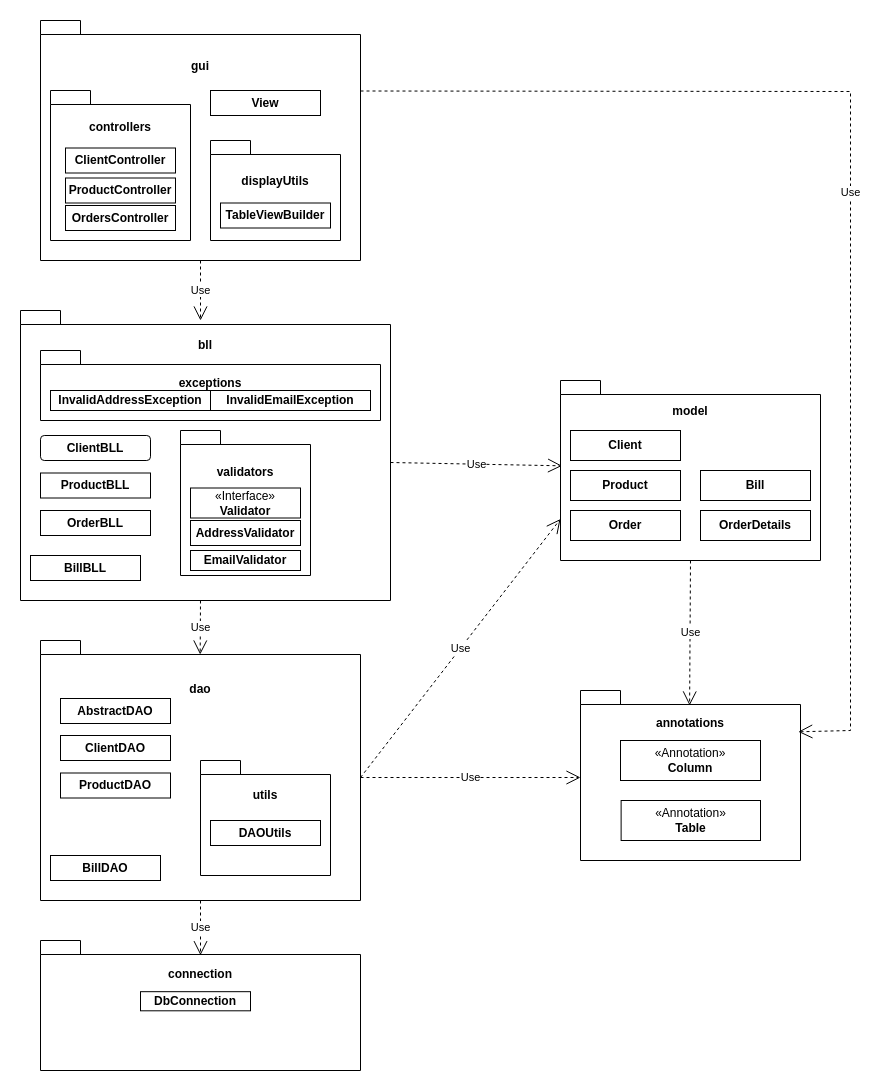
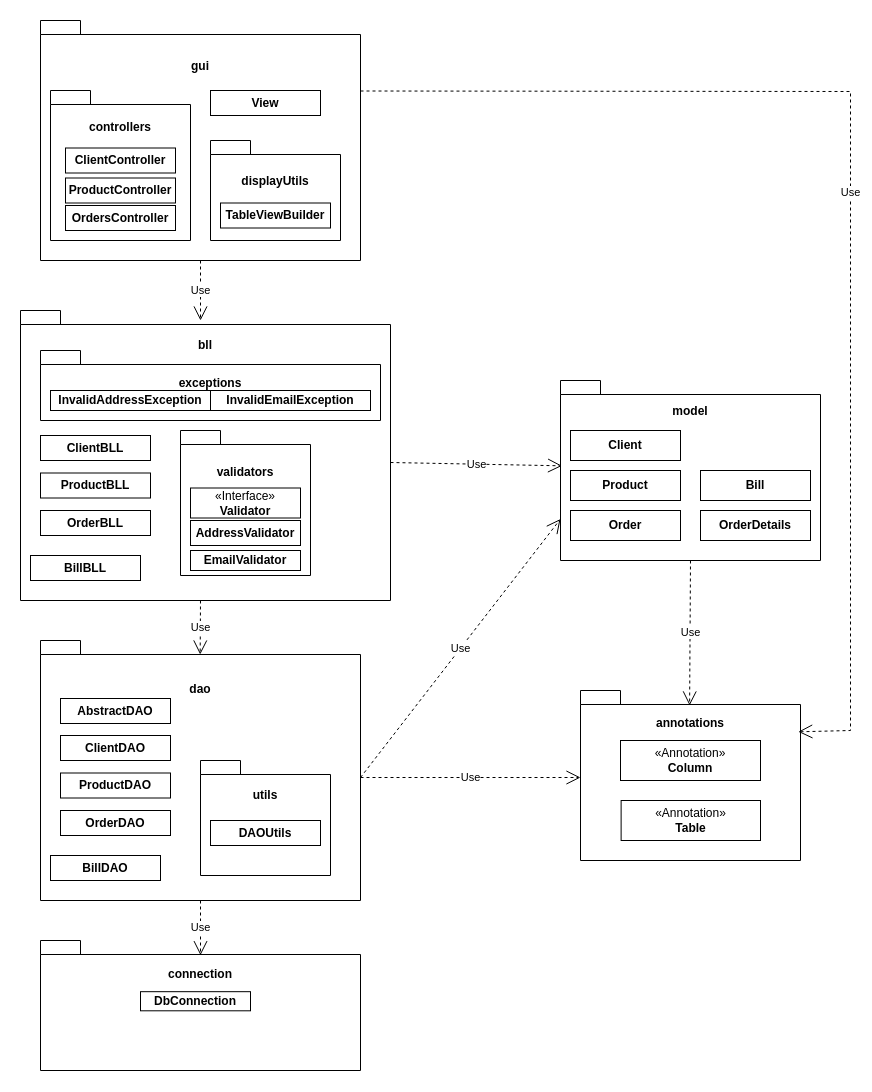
(96, 448) -> (96, 448)
none -> (116, 823)
